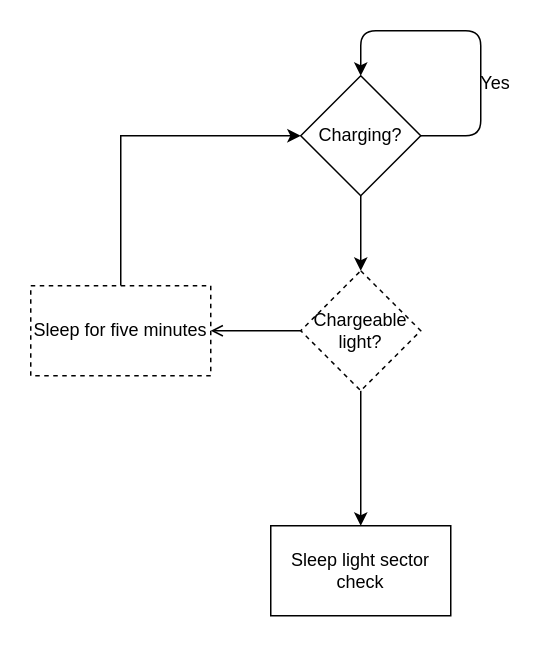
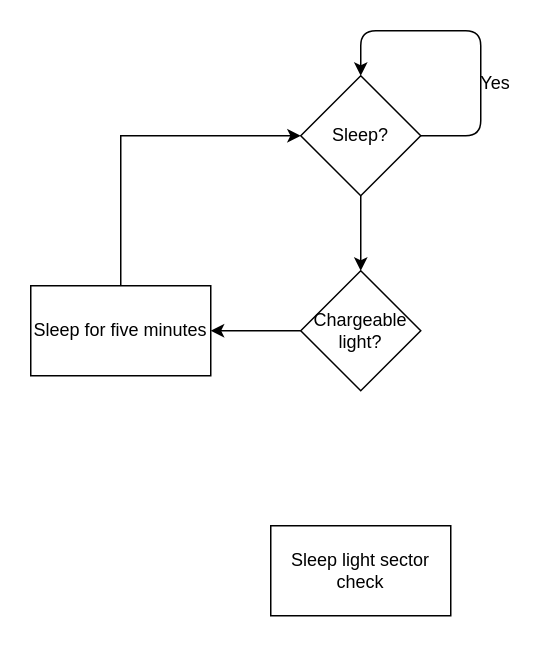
(361, 136) -> (361, 136)
(121, 331) -> (121, 331)
(219, 331) -> (222, 331)
(361, 331) -> (361, 331)
(361, 453) -> none
